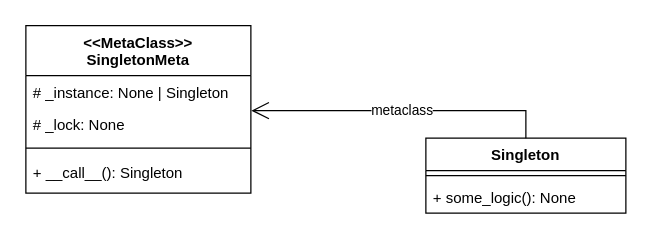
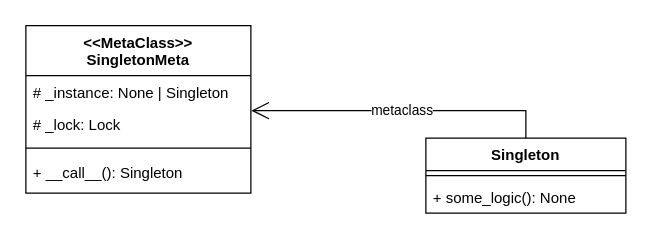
(79, 125) -> (79, 125)
